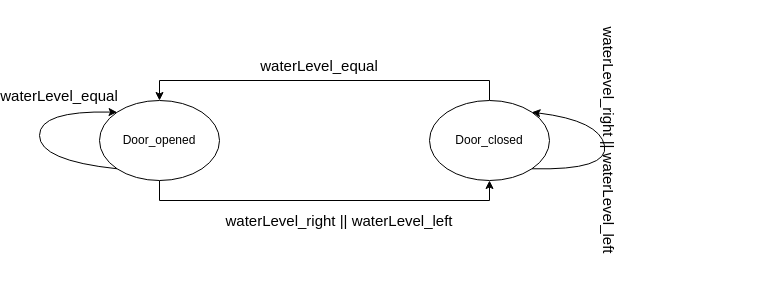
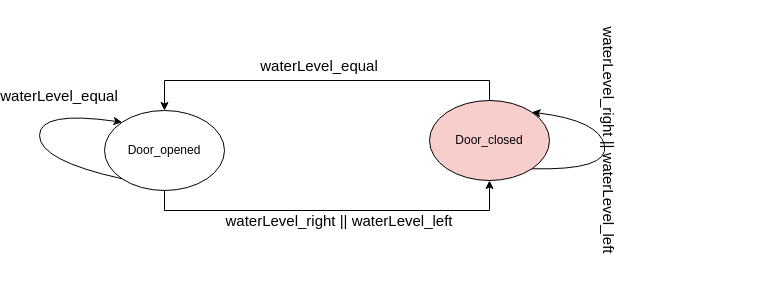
(160, 141) -> (165, 151)
(490, 141) -> (490, 141)
